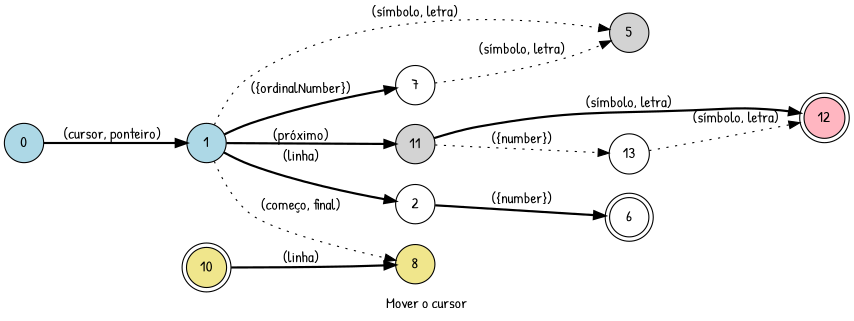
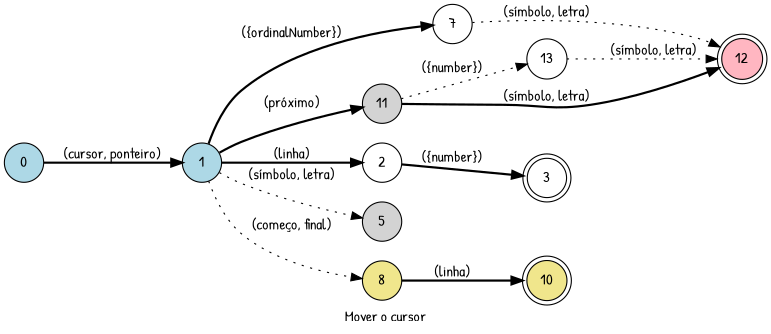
(519, 69) -> (592, 22)
(629, 217) -> (547, 178)
(308, 267) -> (457, 281)
